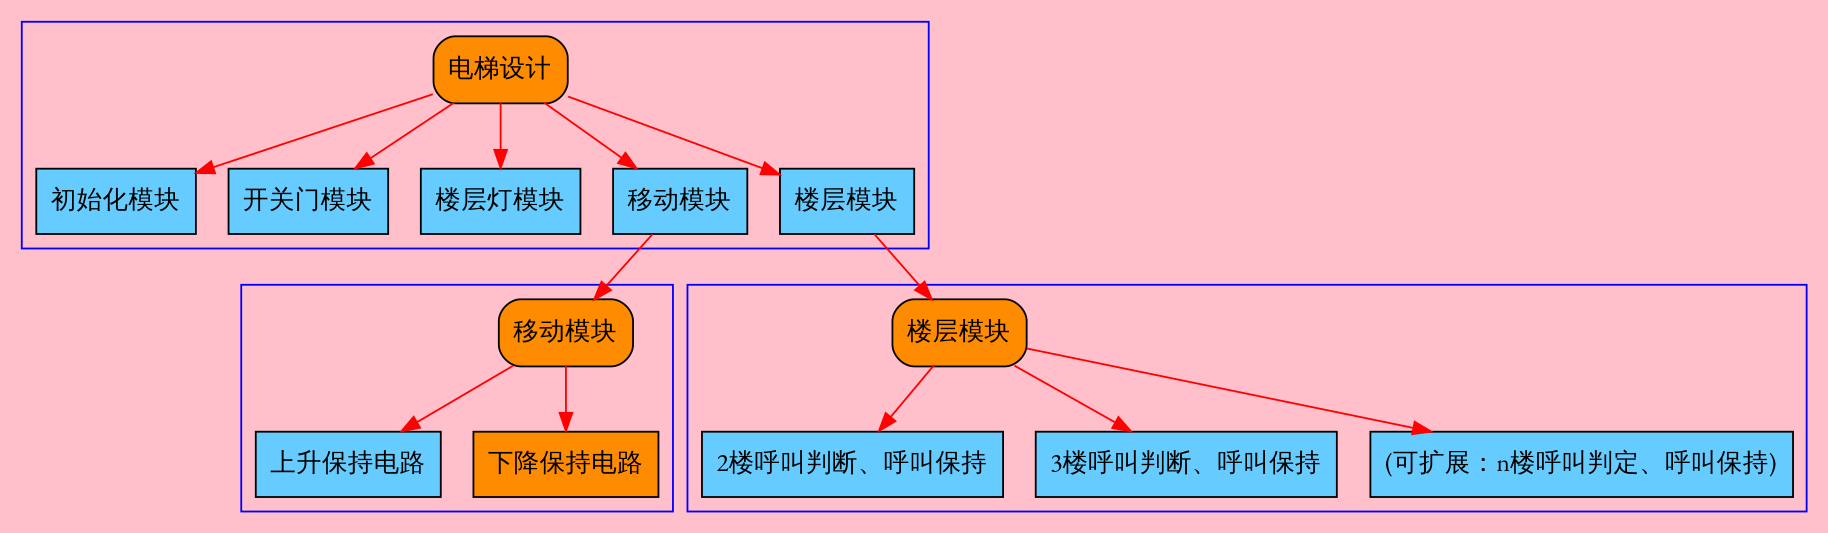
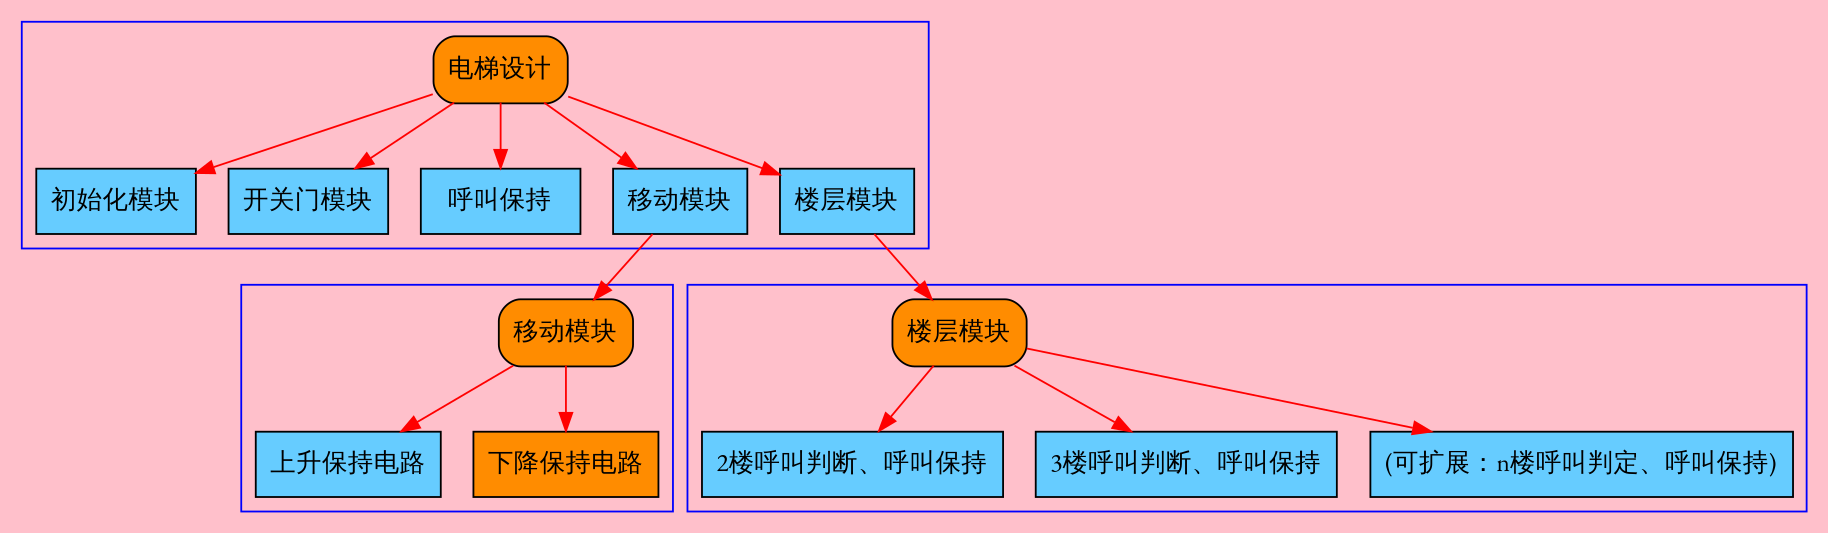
(501, 201) -> (501, 201)
